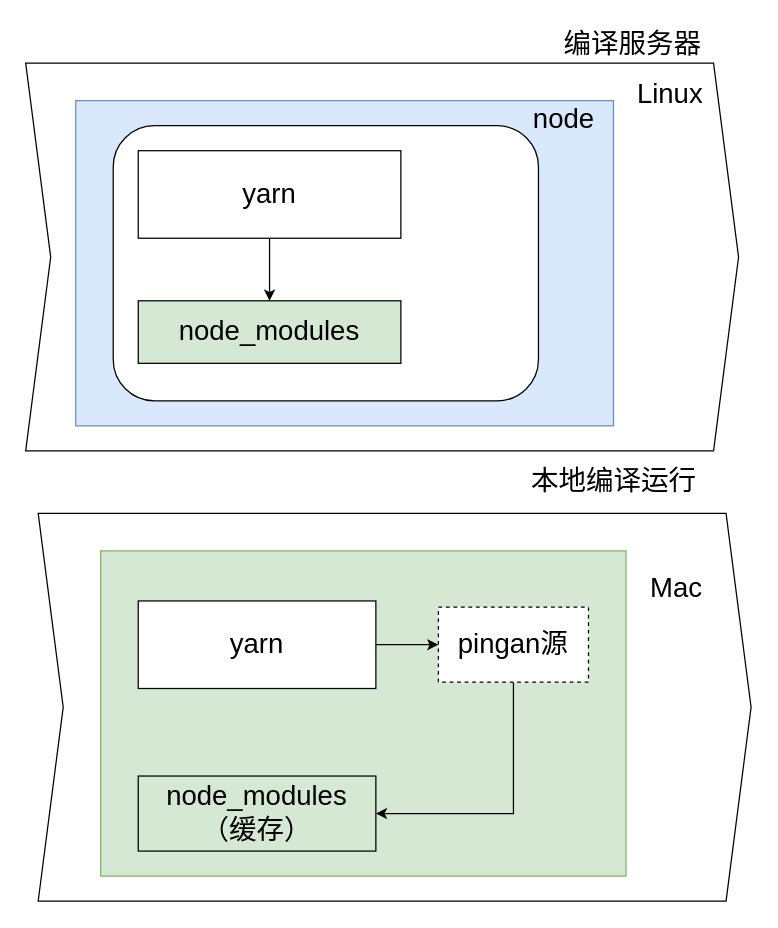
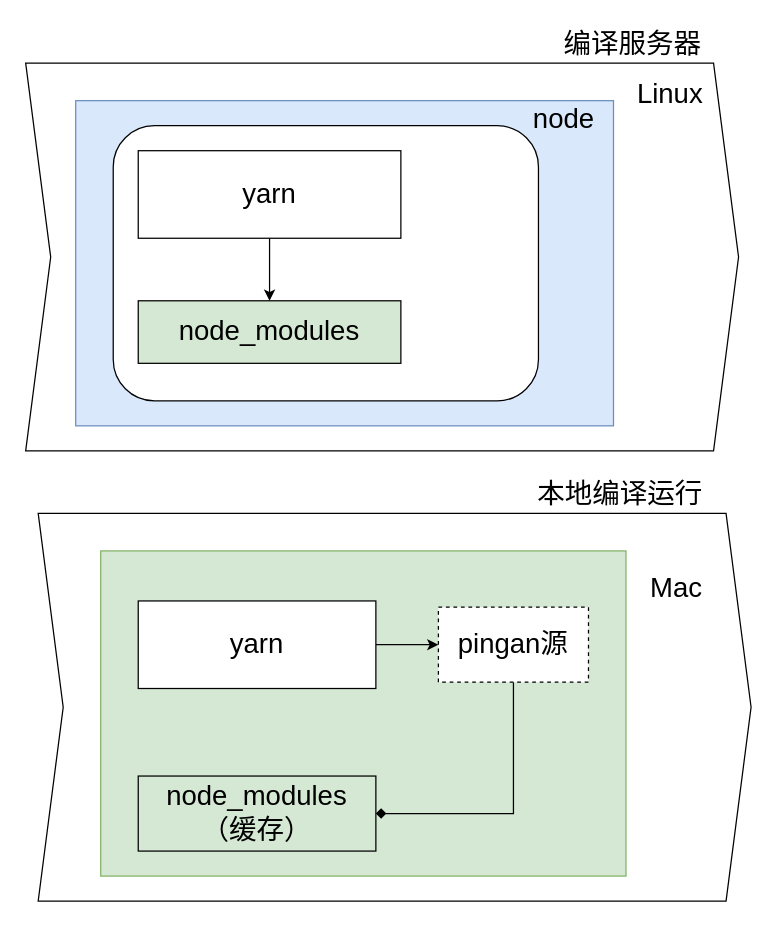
(613, 482) -> (619, 494)
(386, 813) -> (386, 813)
